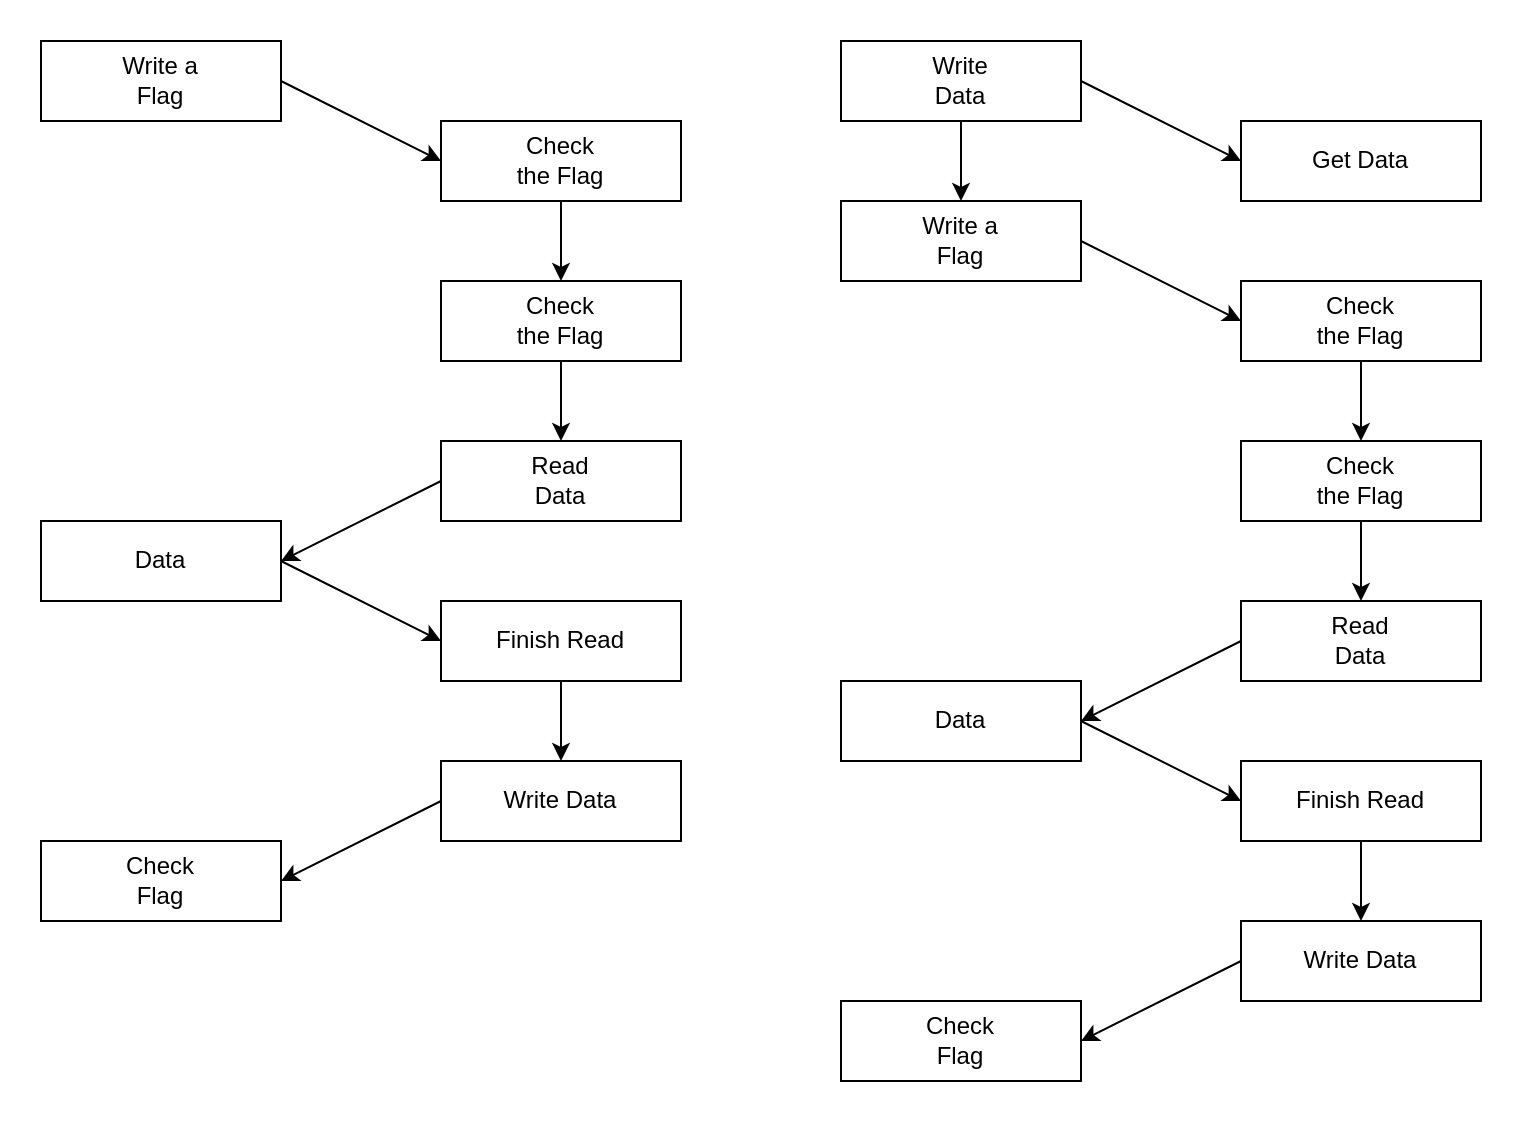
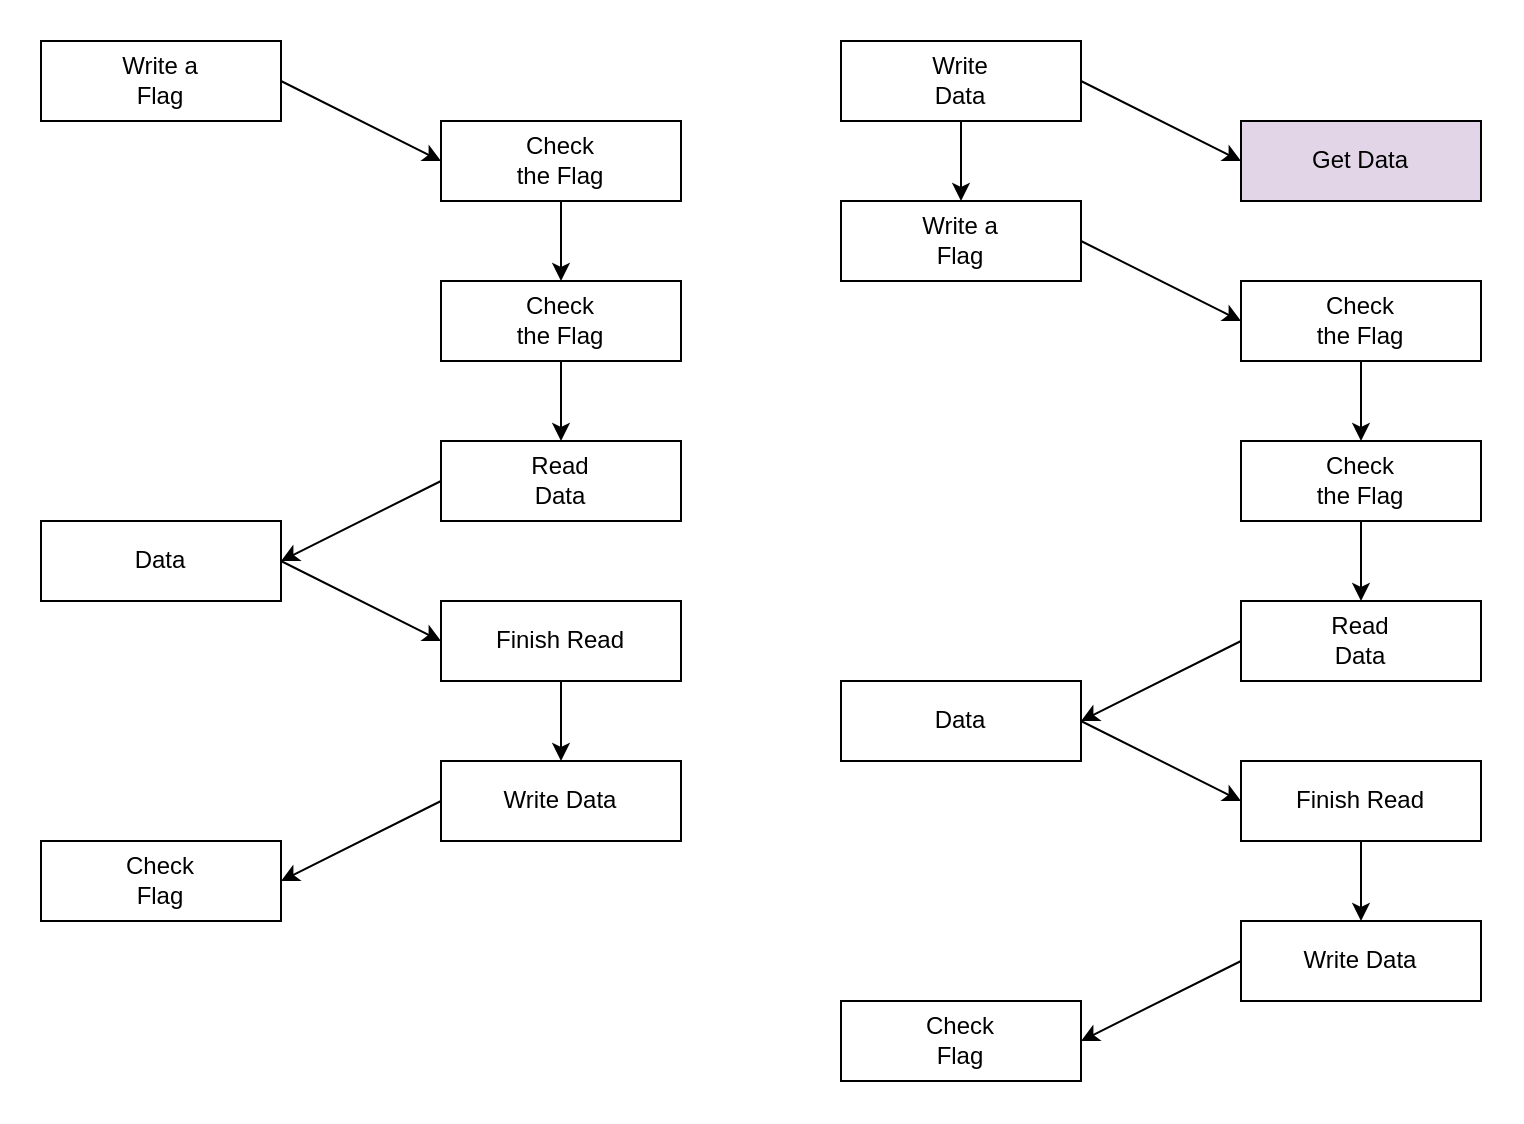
(1361, 161) -> (1361, 161)
